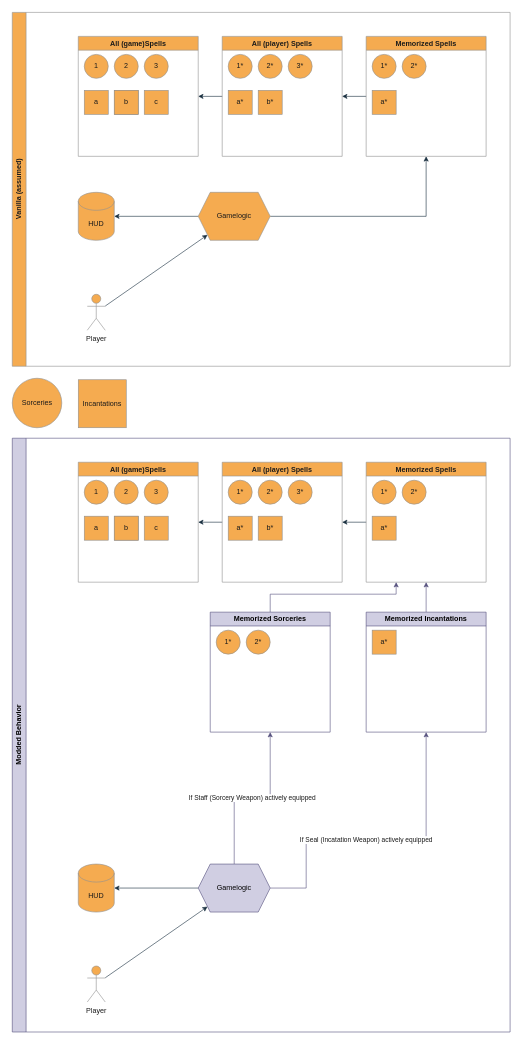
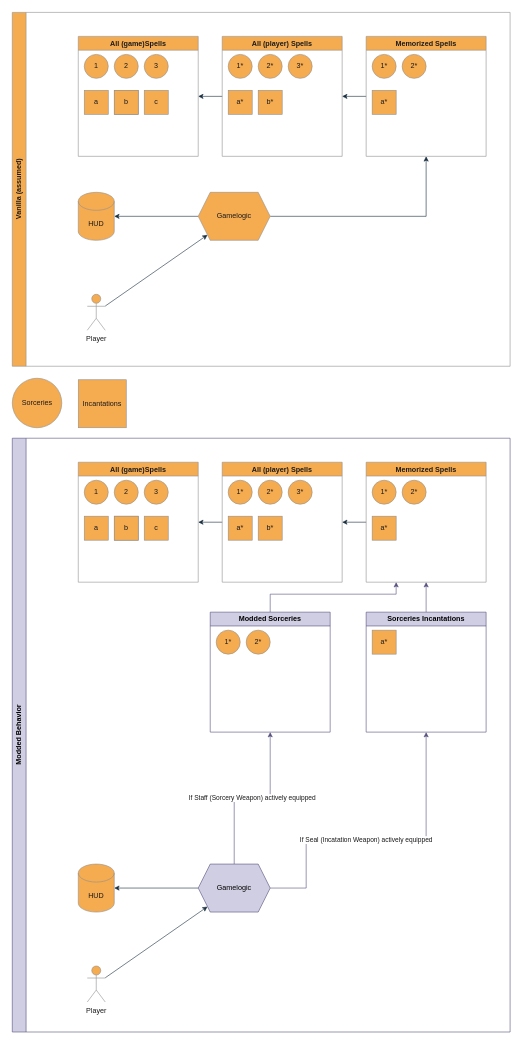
(270, 620) -> (270, 620)
(426, 620) -> (426, 620)
